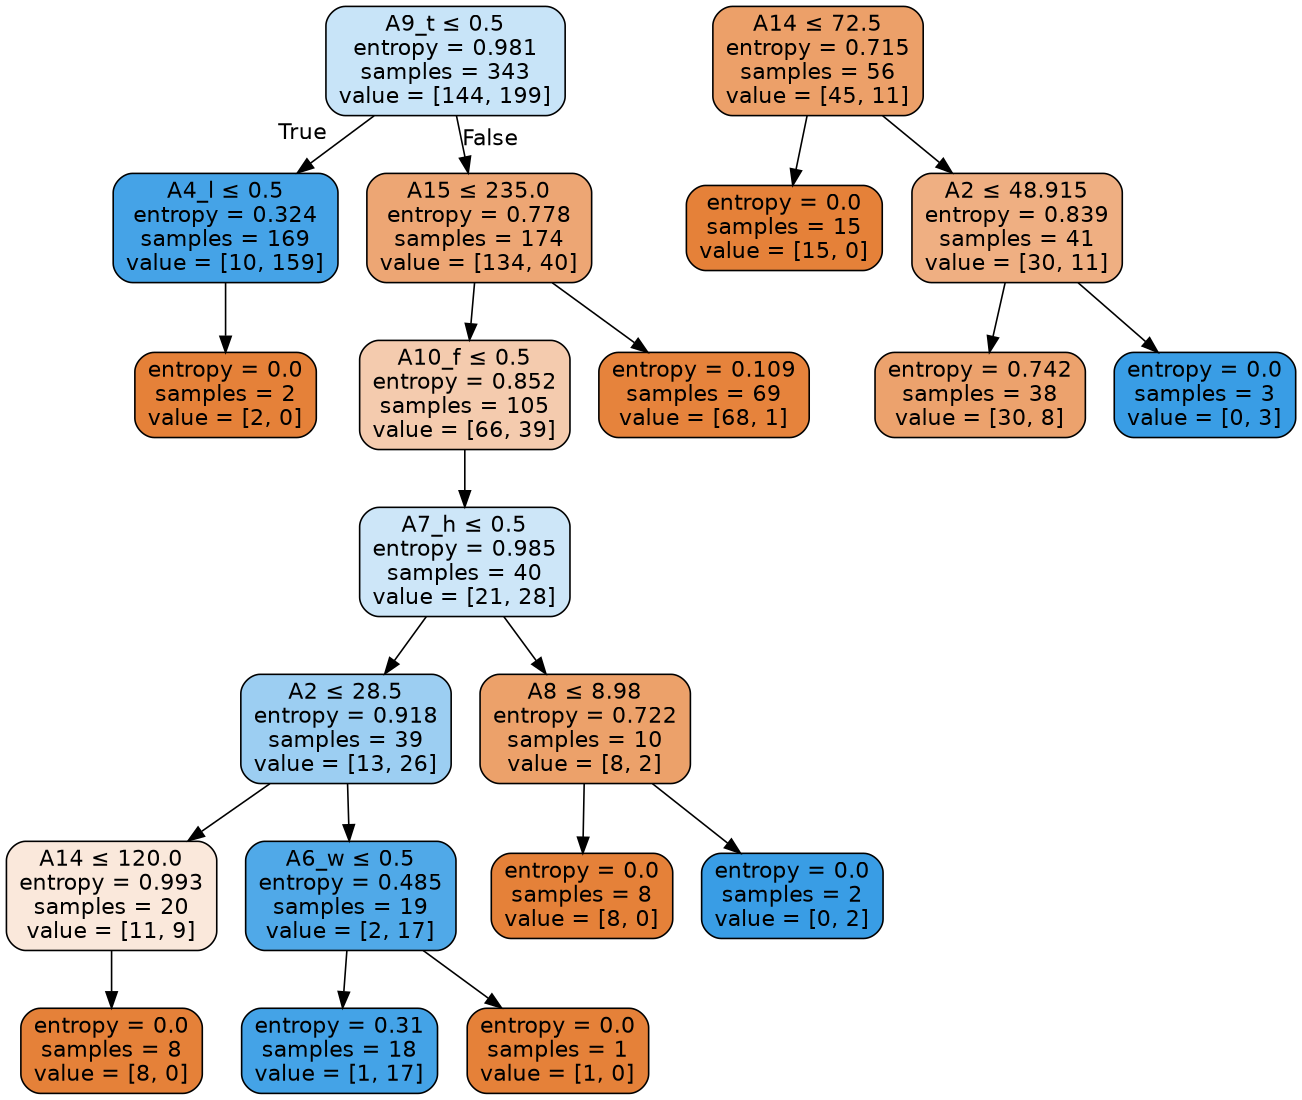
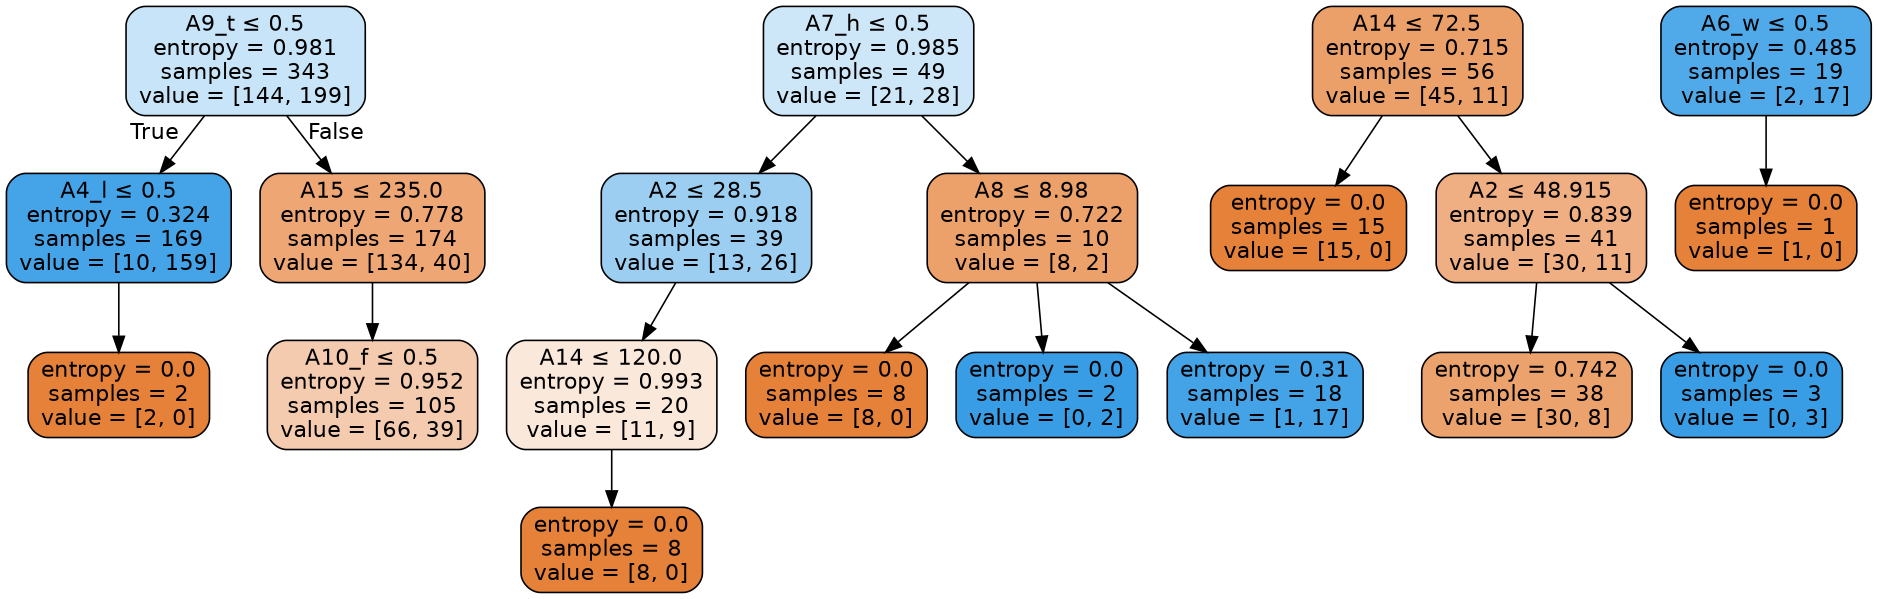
(465, 382) -> (372, 382)
(704, 395) -> none
(465, 470) -> none
(465, 573) -> (869, 72)
(348, 804) -> none
(345, 971) -> (1151, 313)
